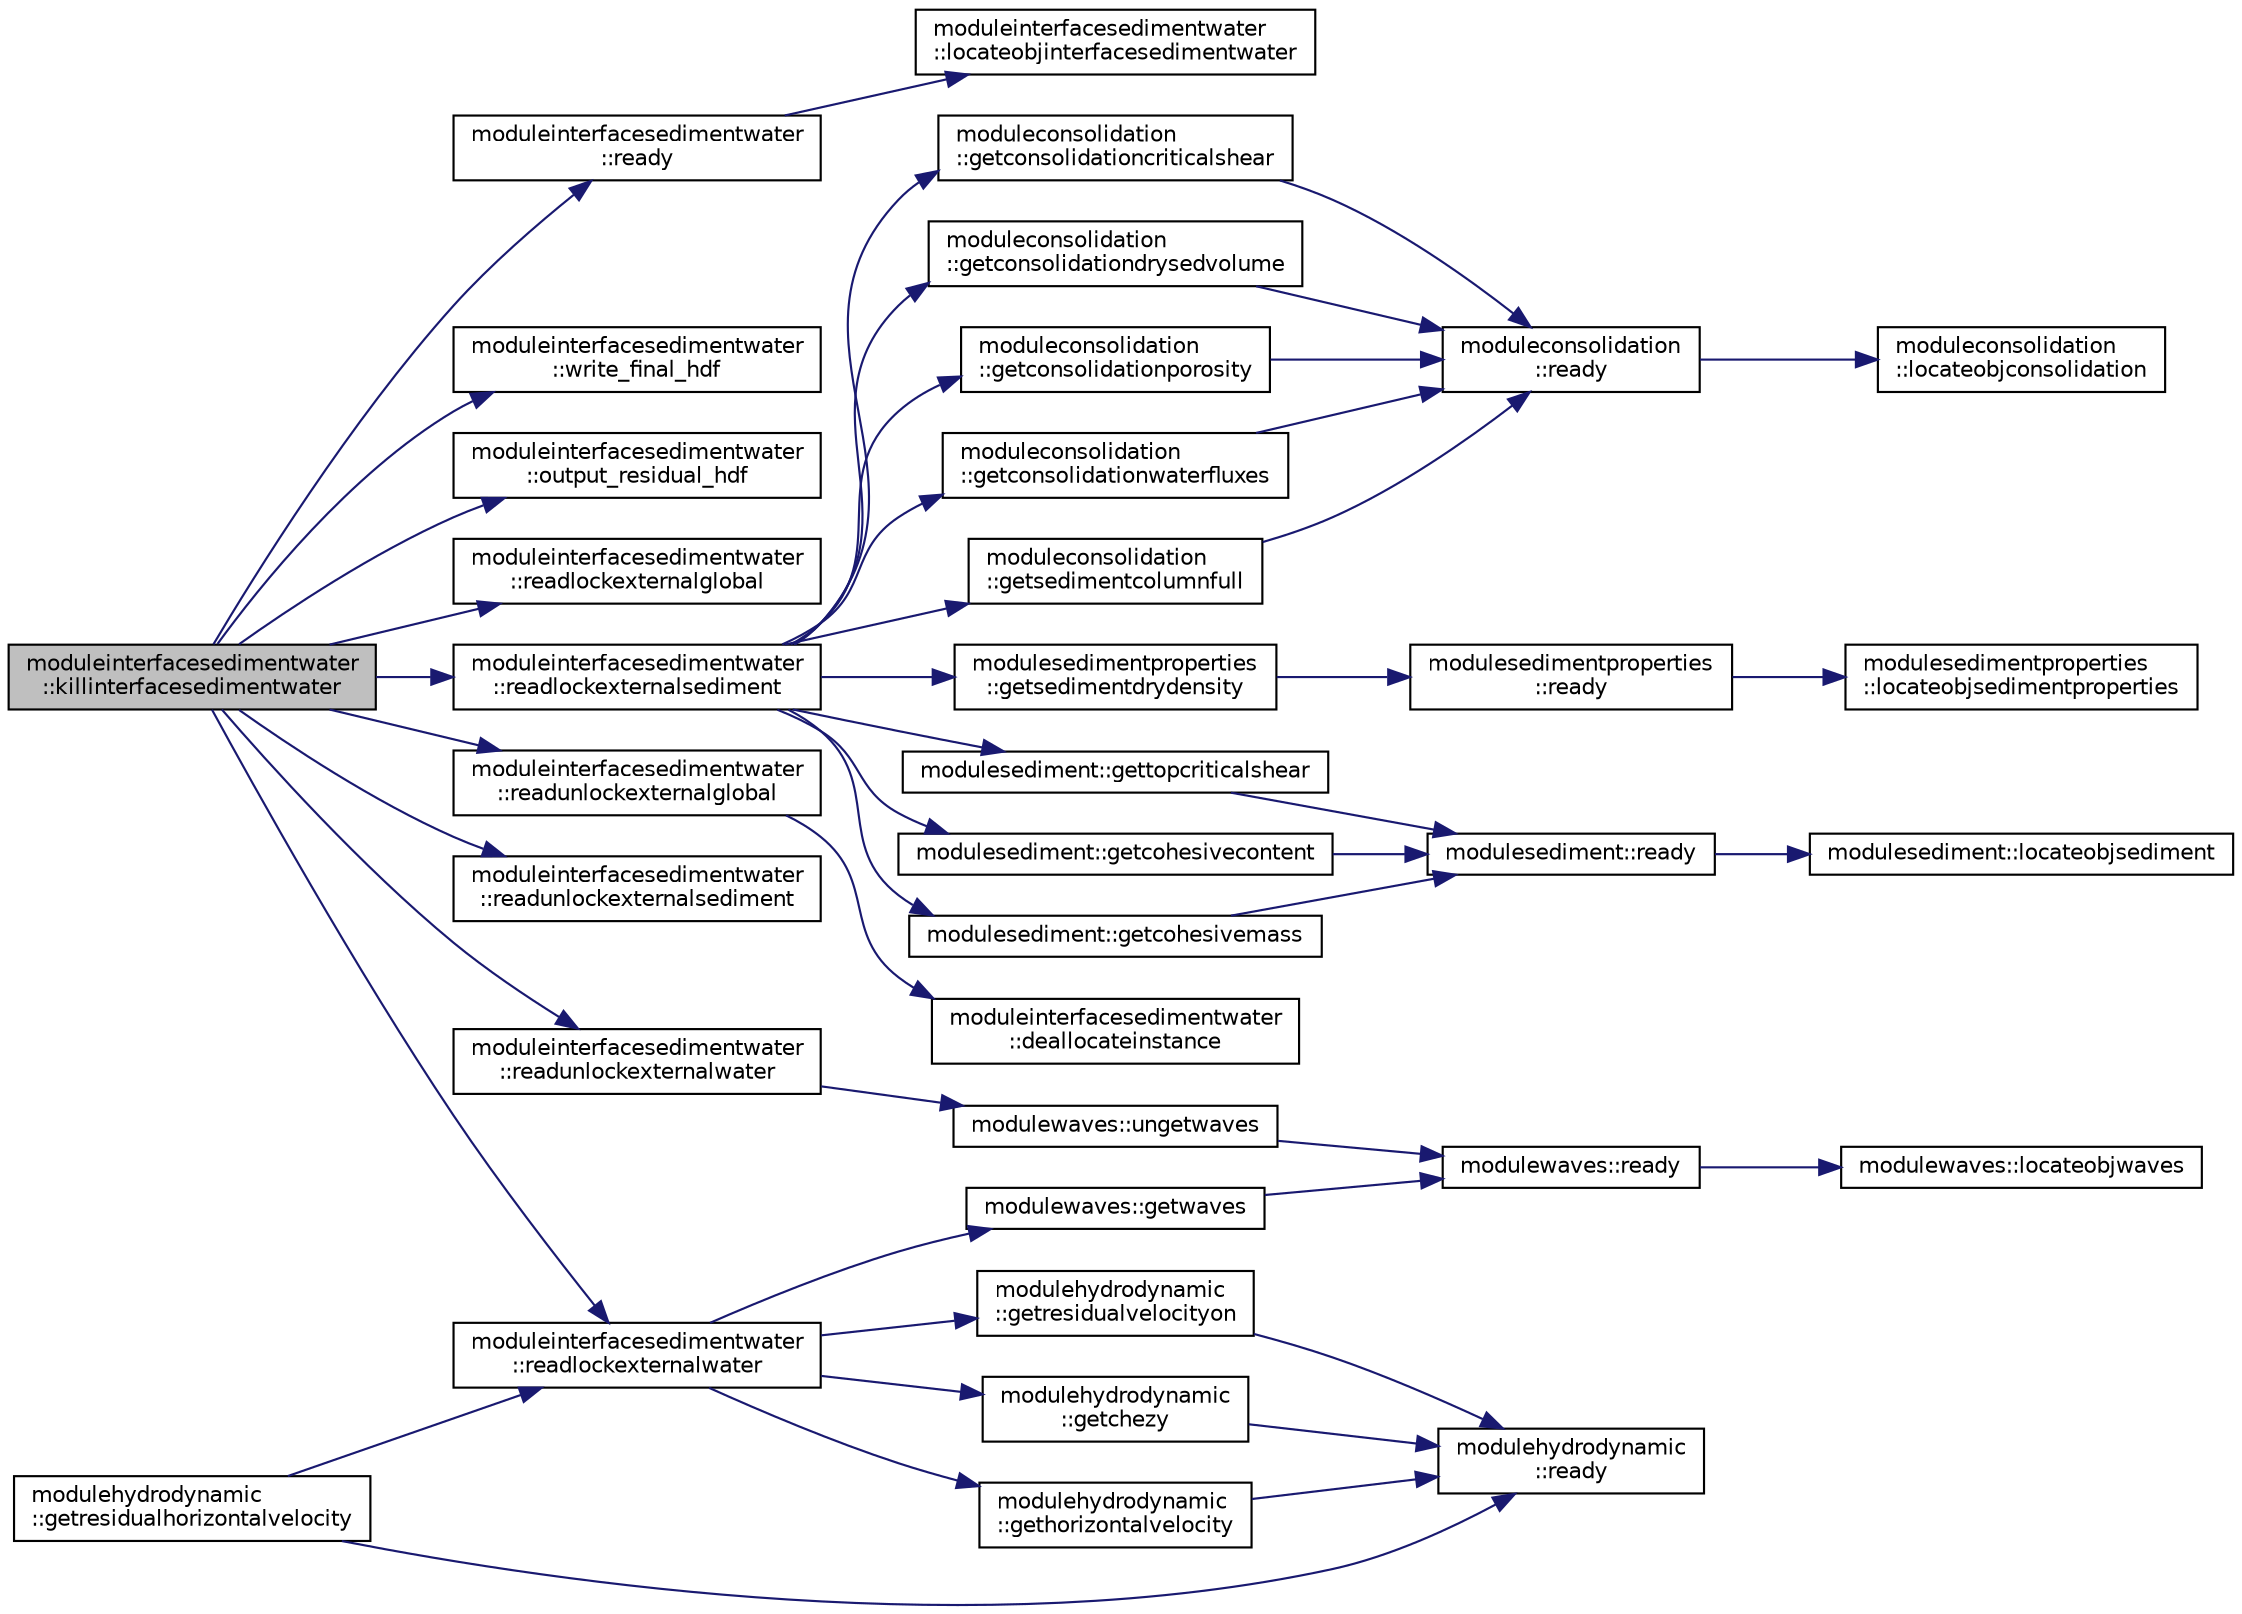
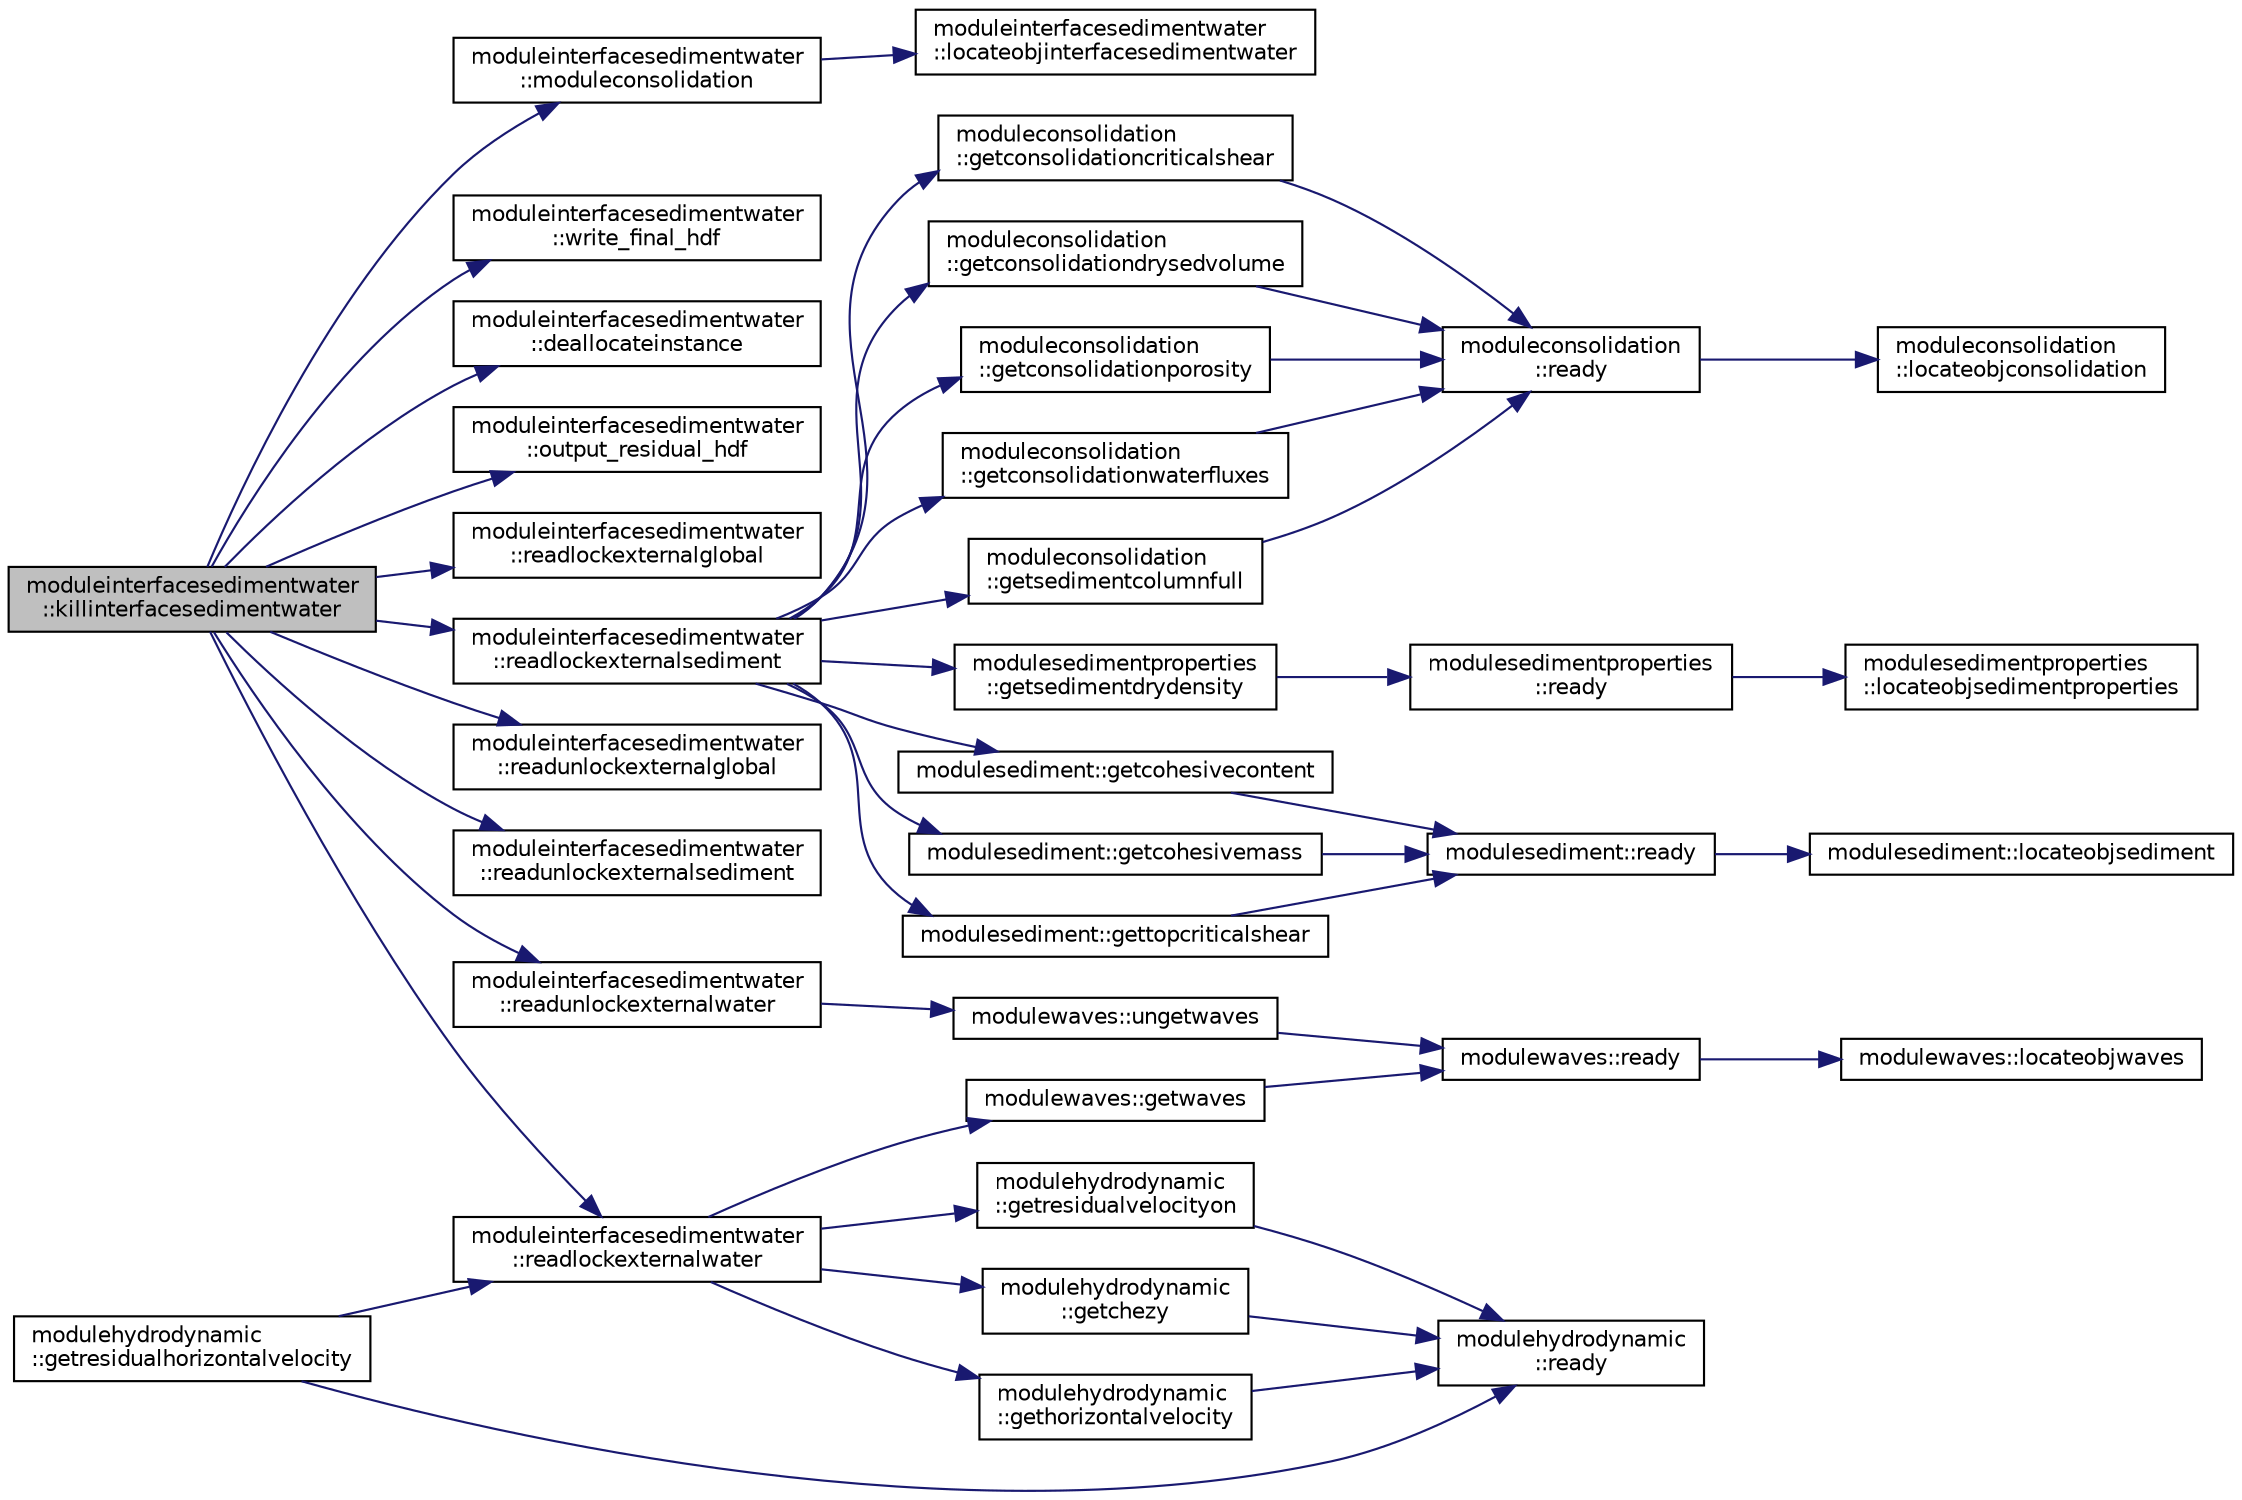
(637, 148) -> (637, 70)
(857, 897) -> (343, 460)
